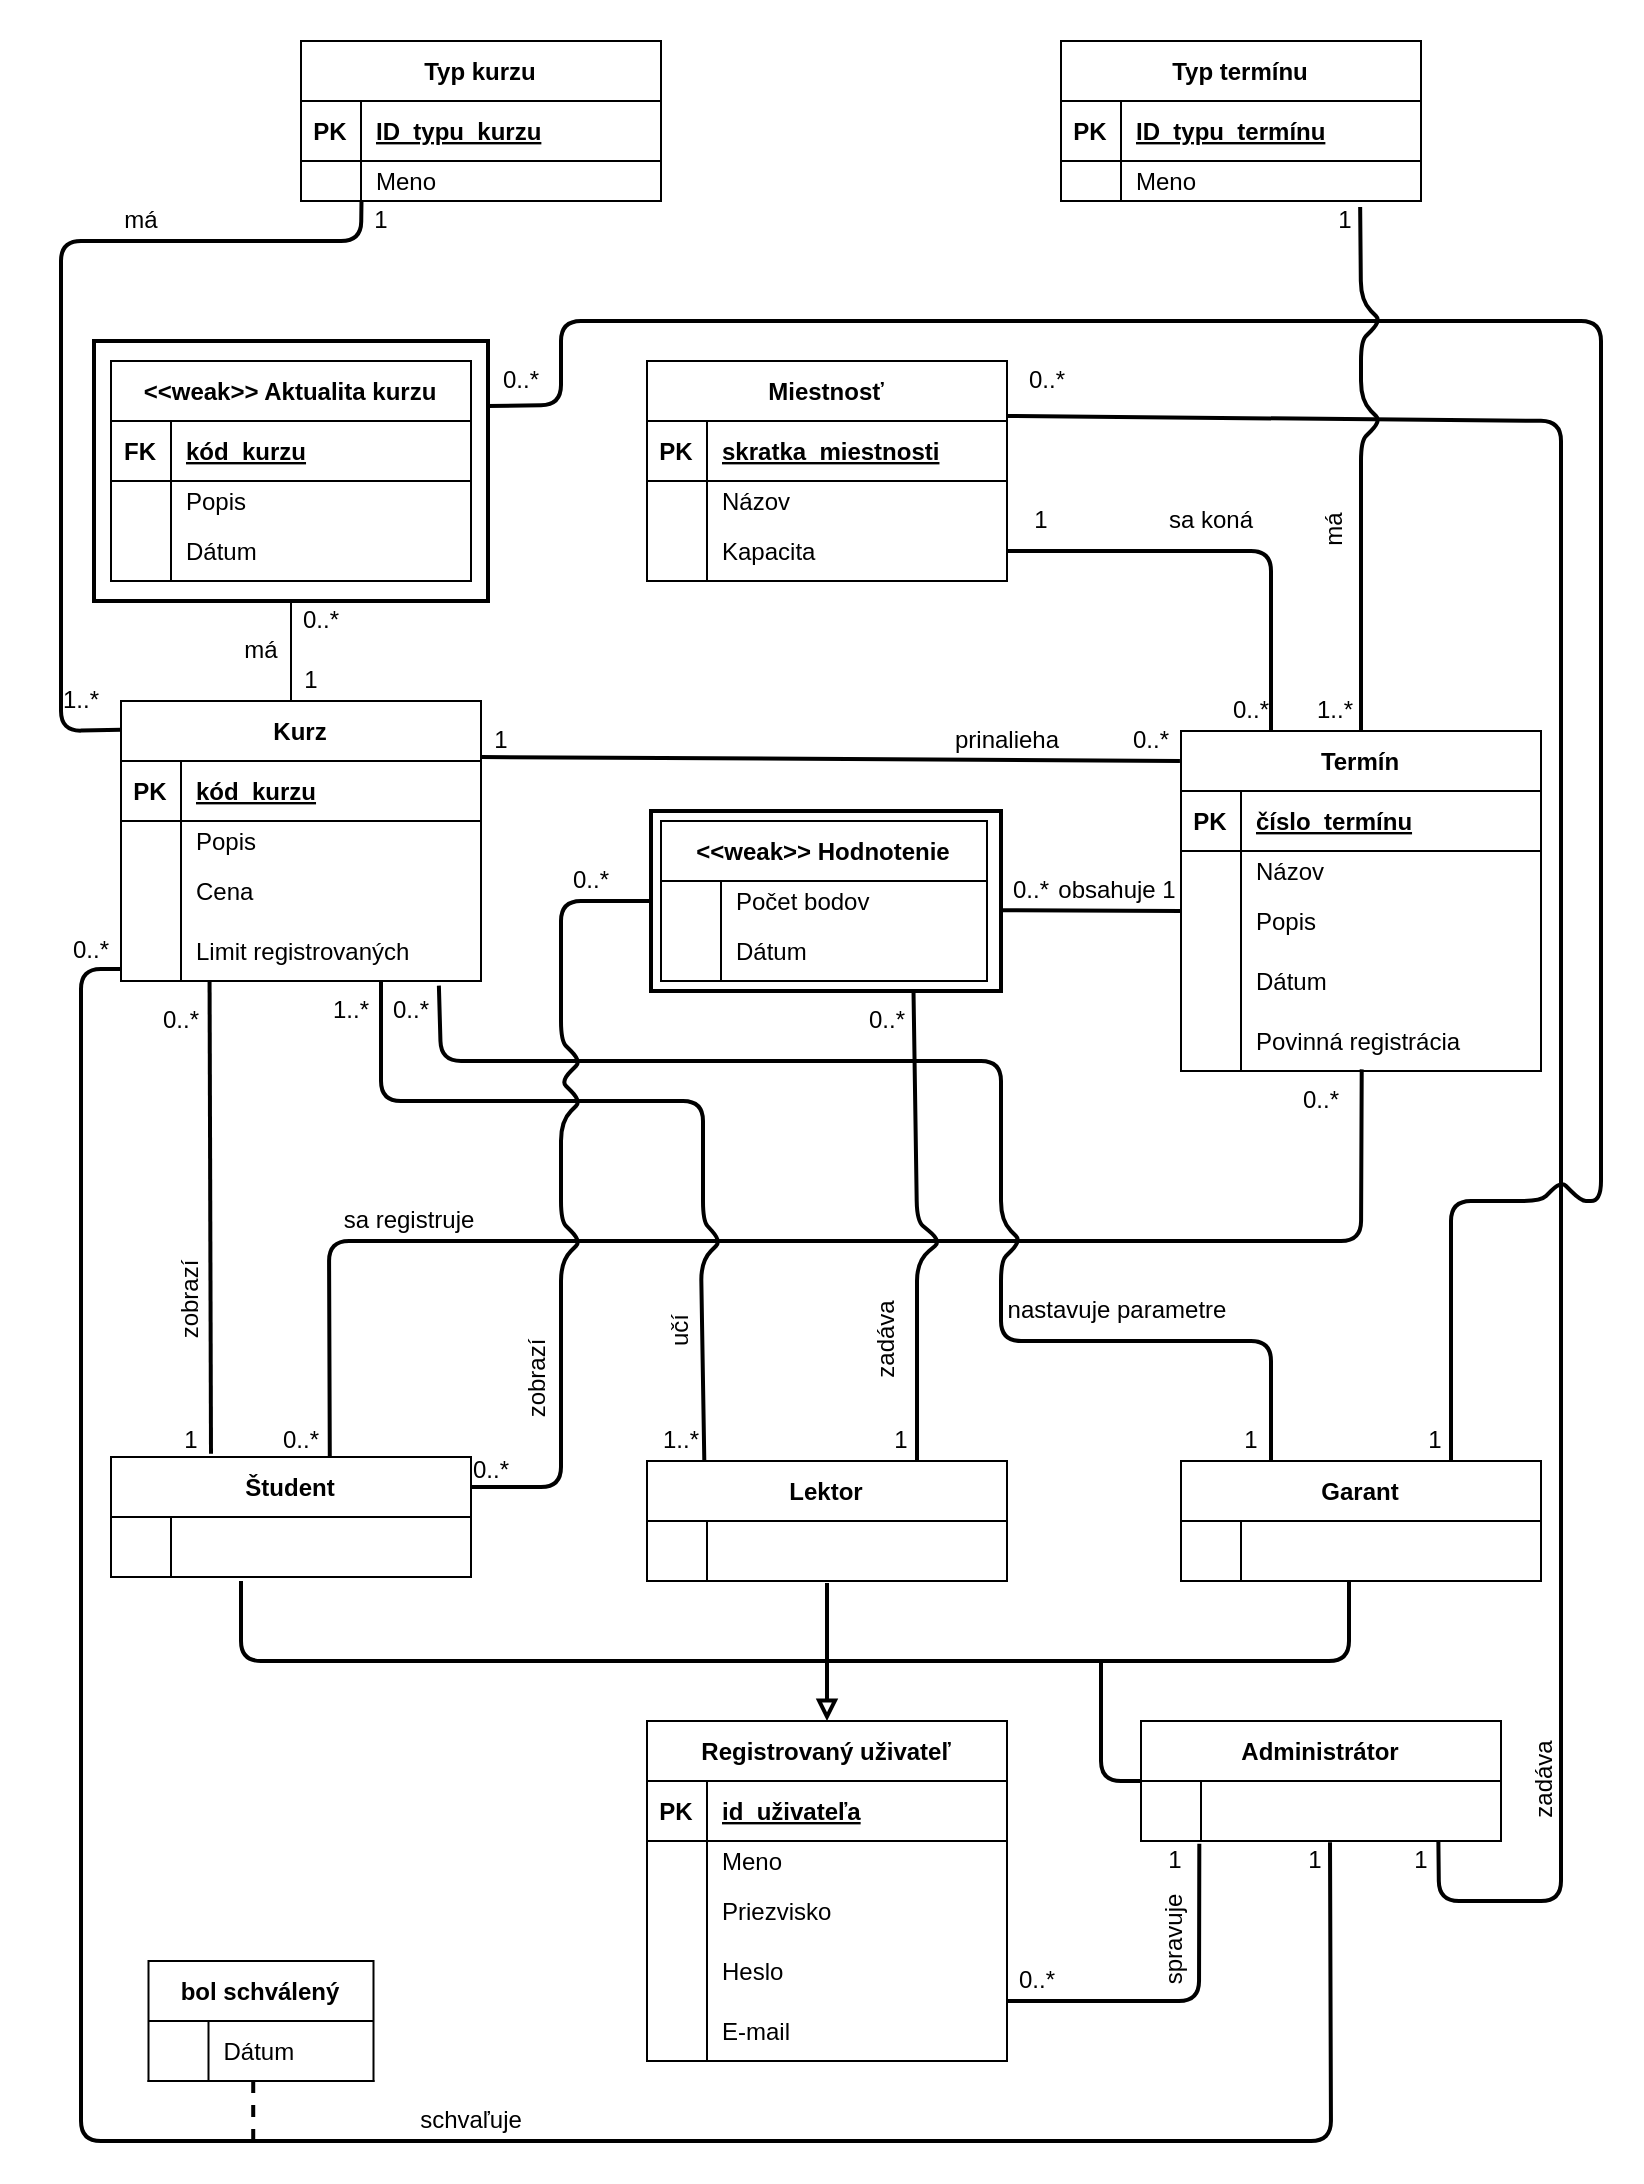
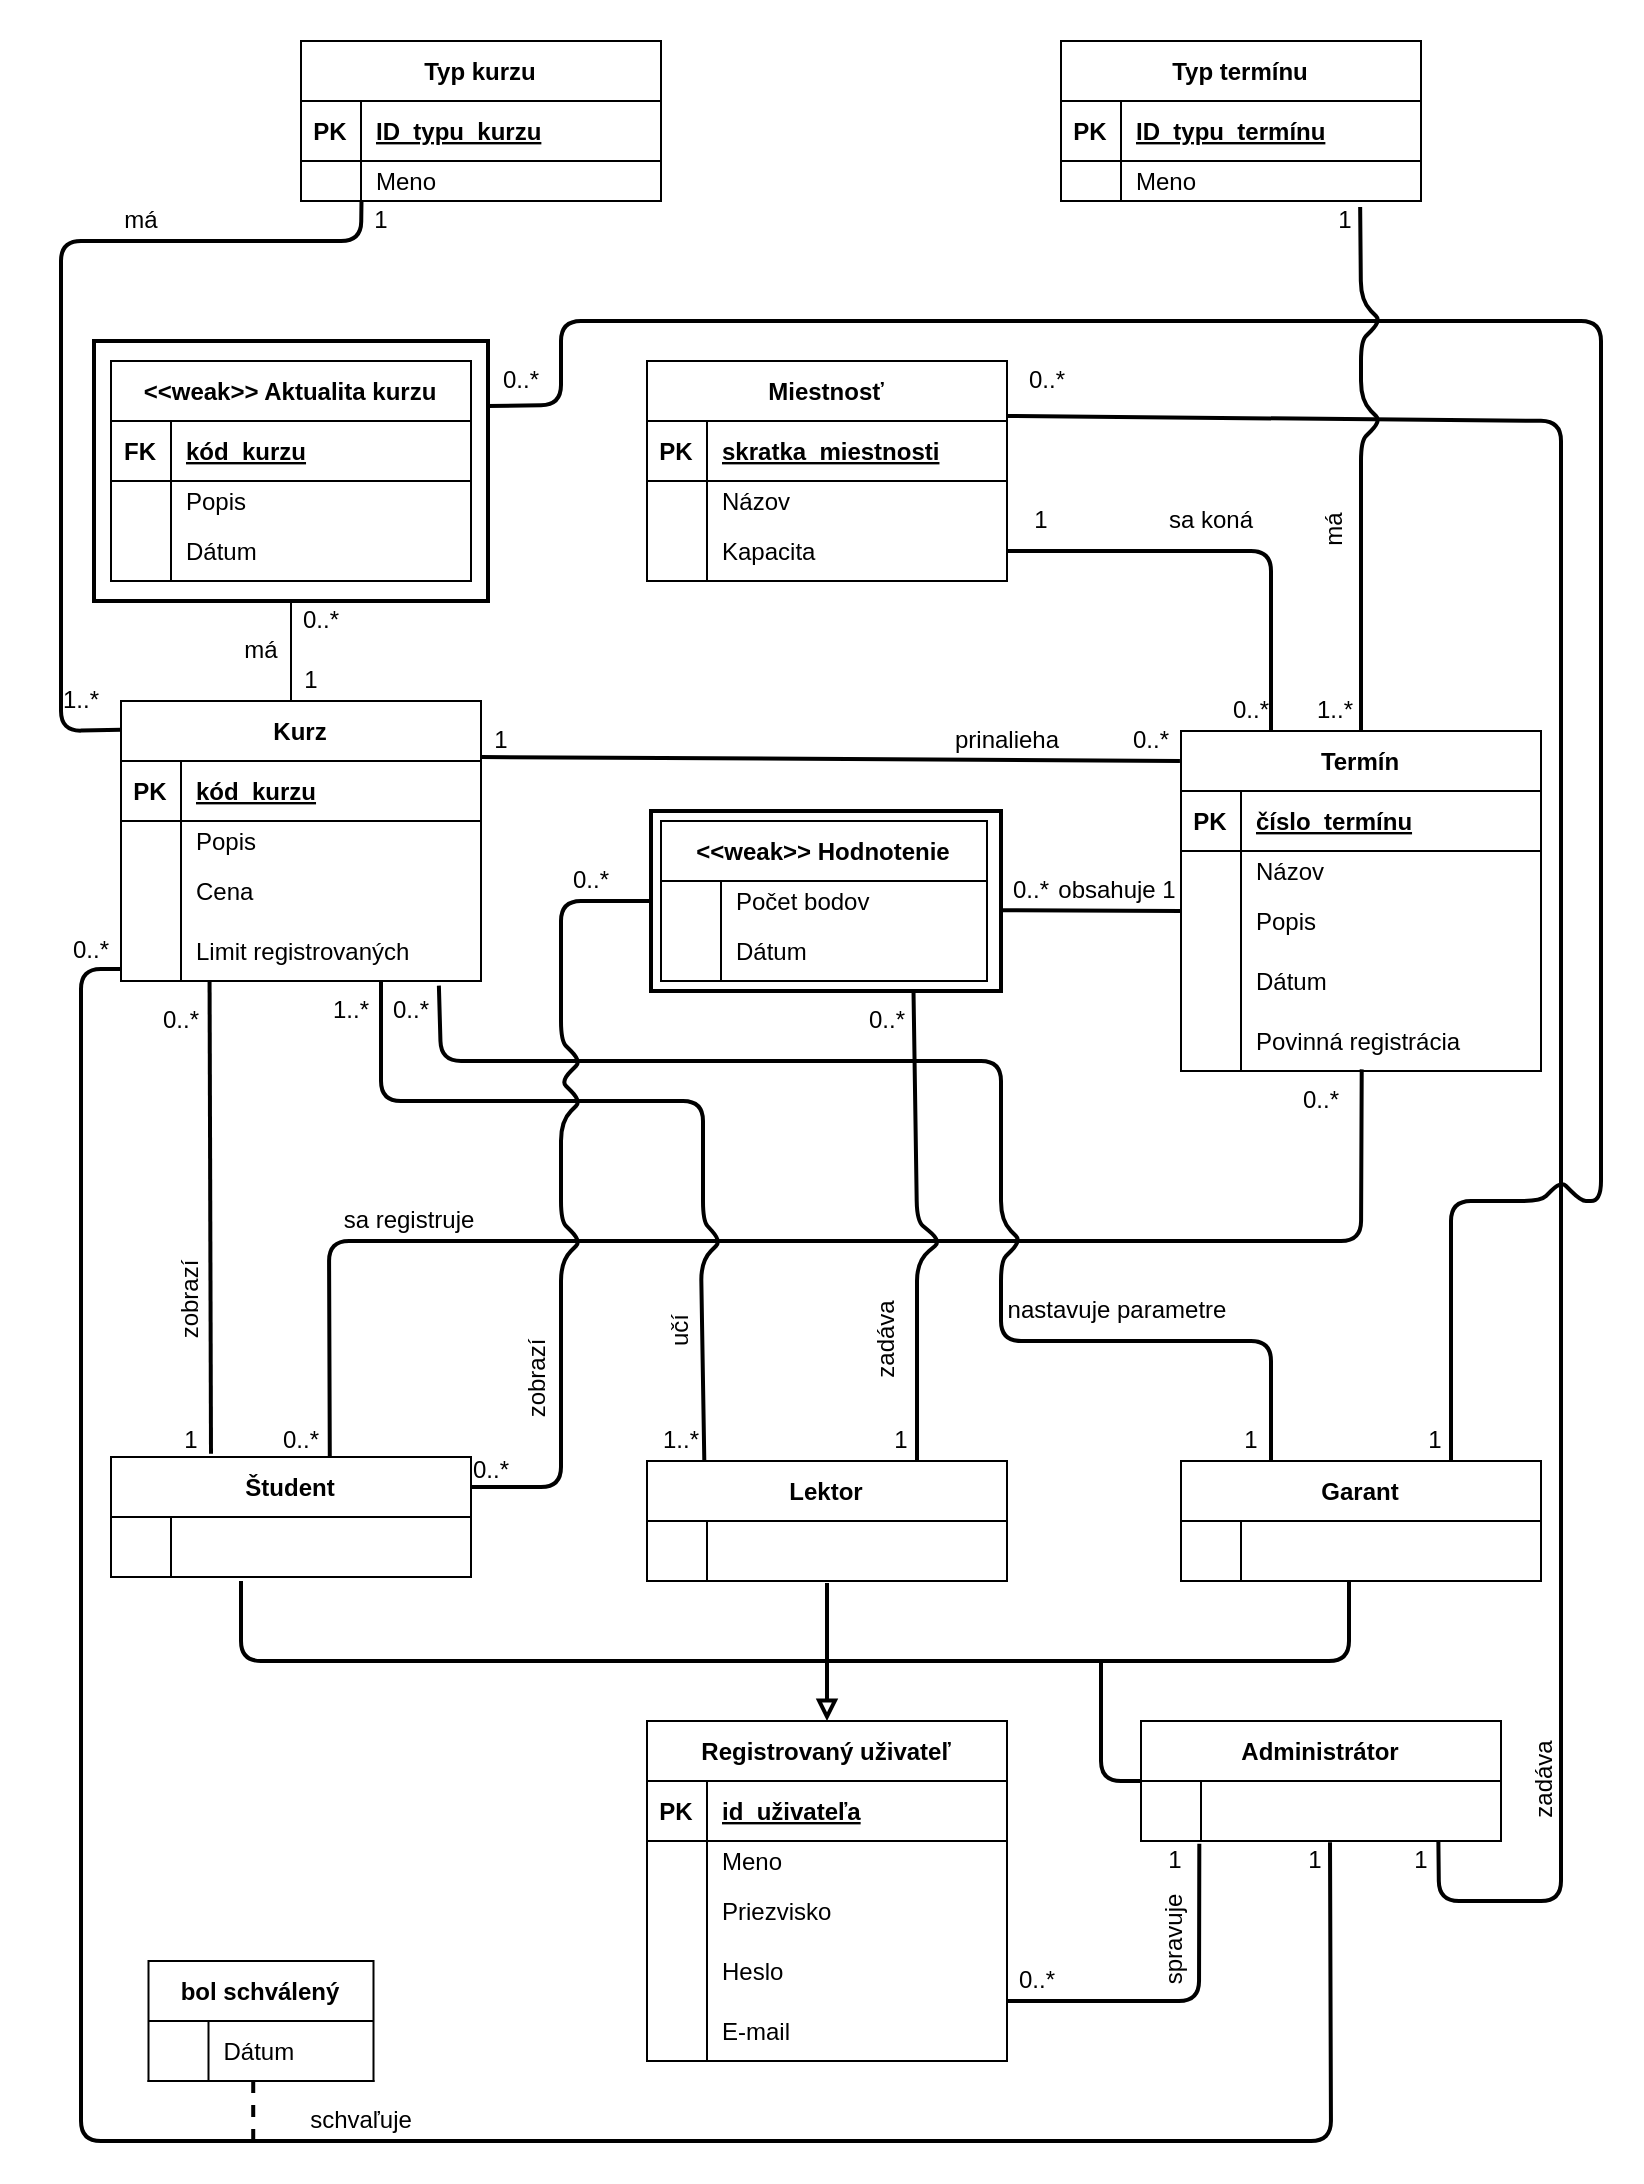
(471, 2121) -> (361, 2121)
